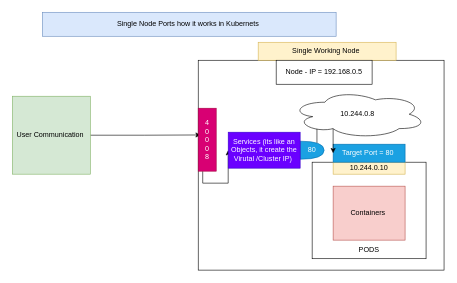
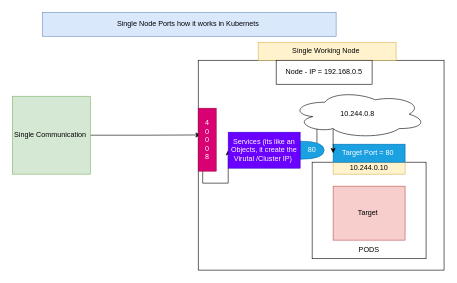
(51, 135) -> (51, 135)
(369, 213) -> (369, 213)
